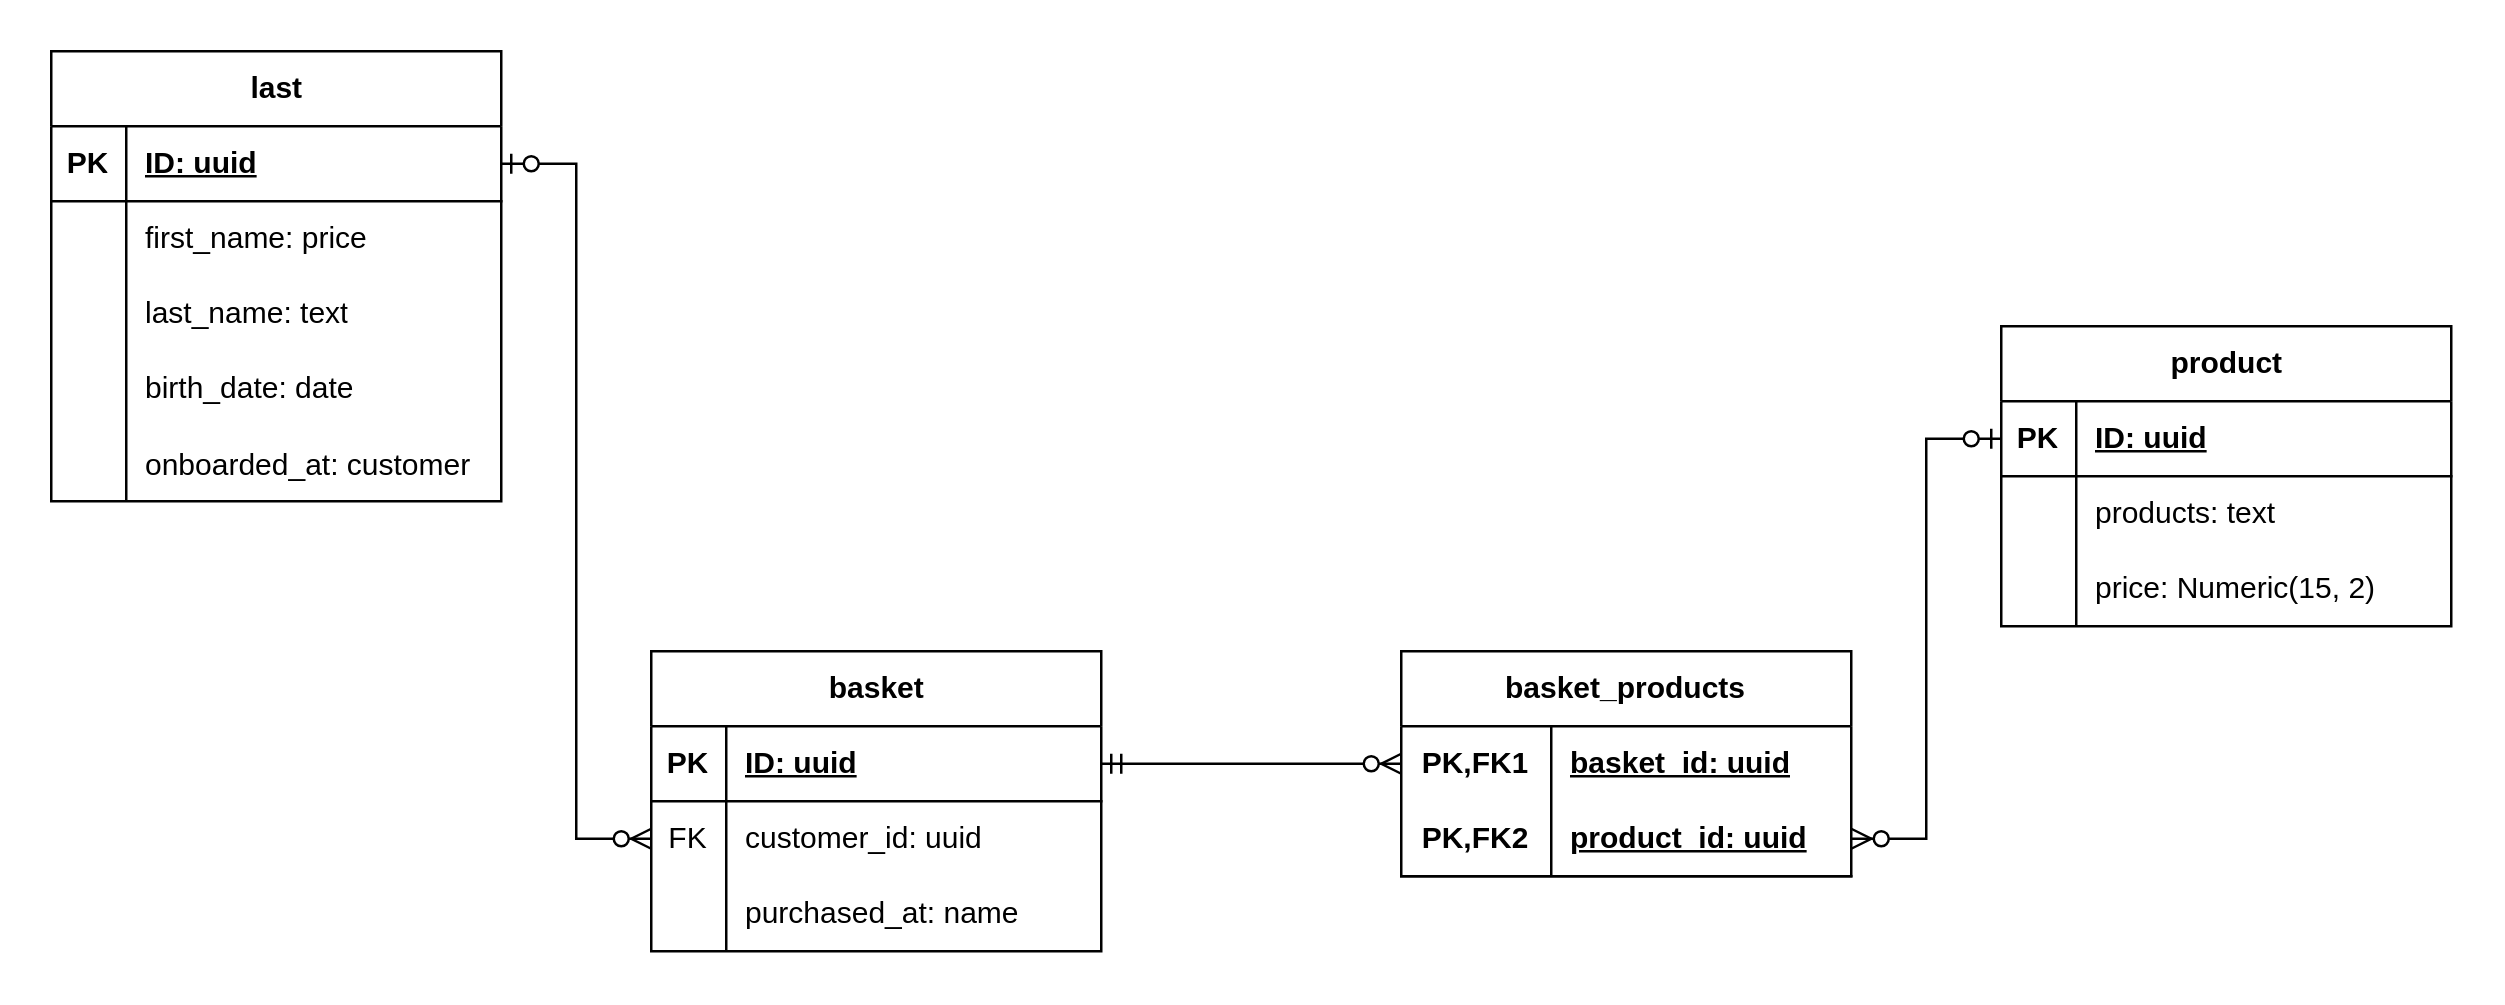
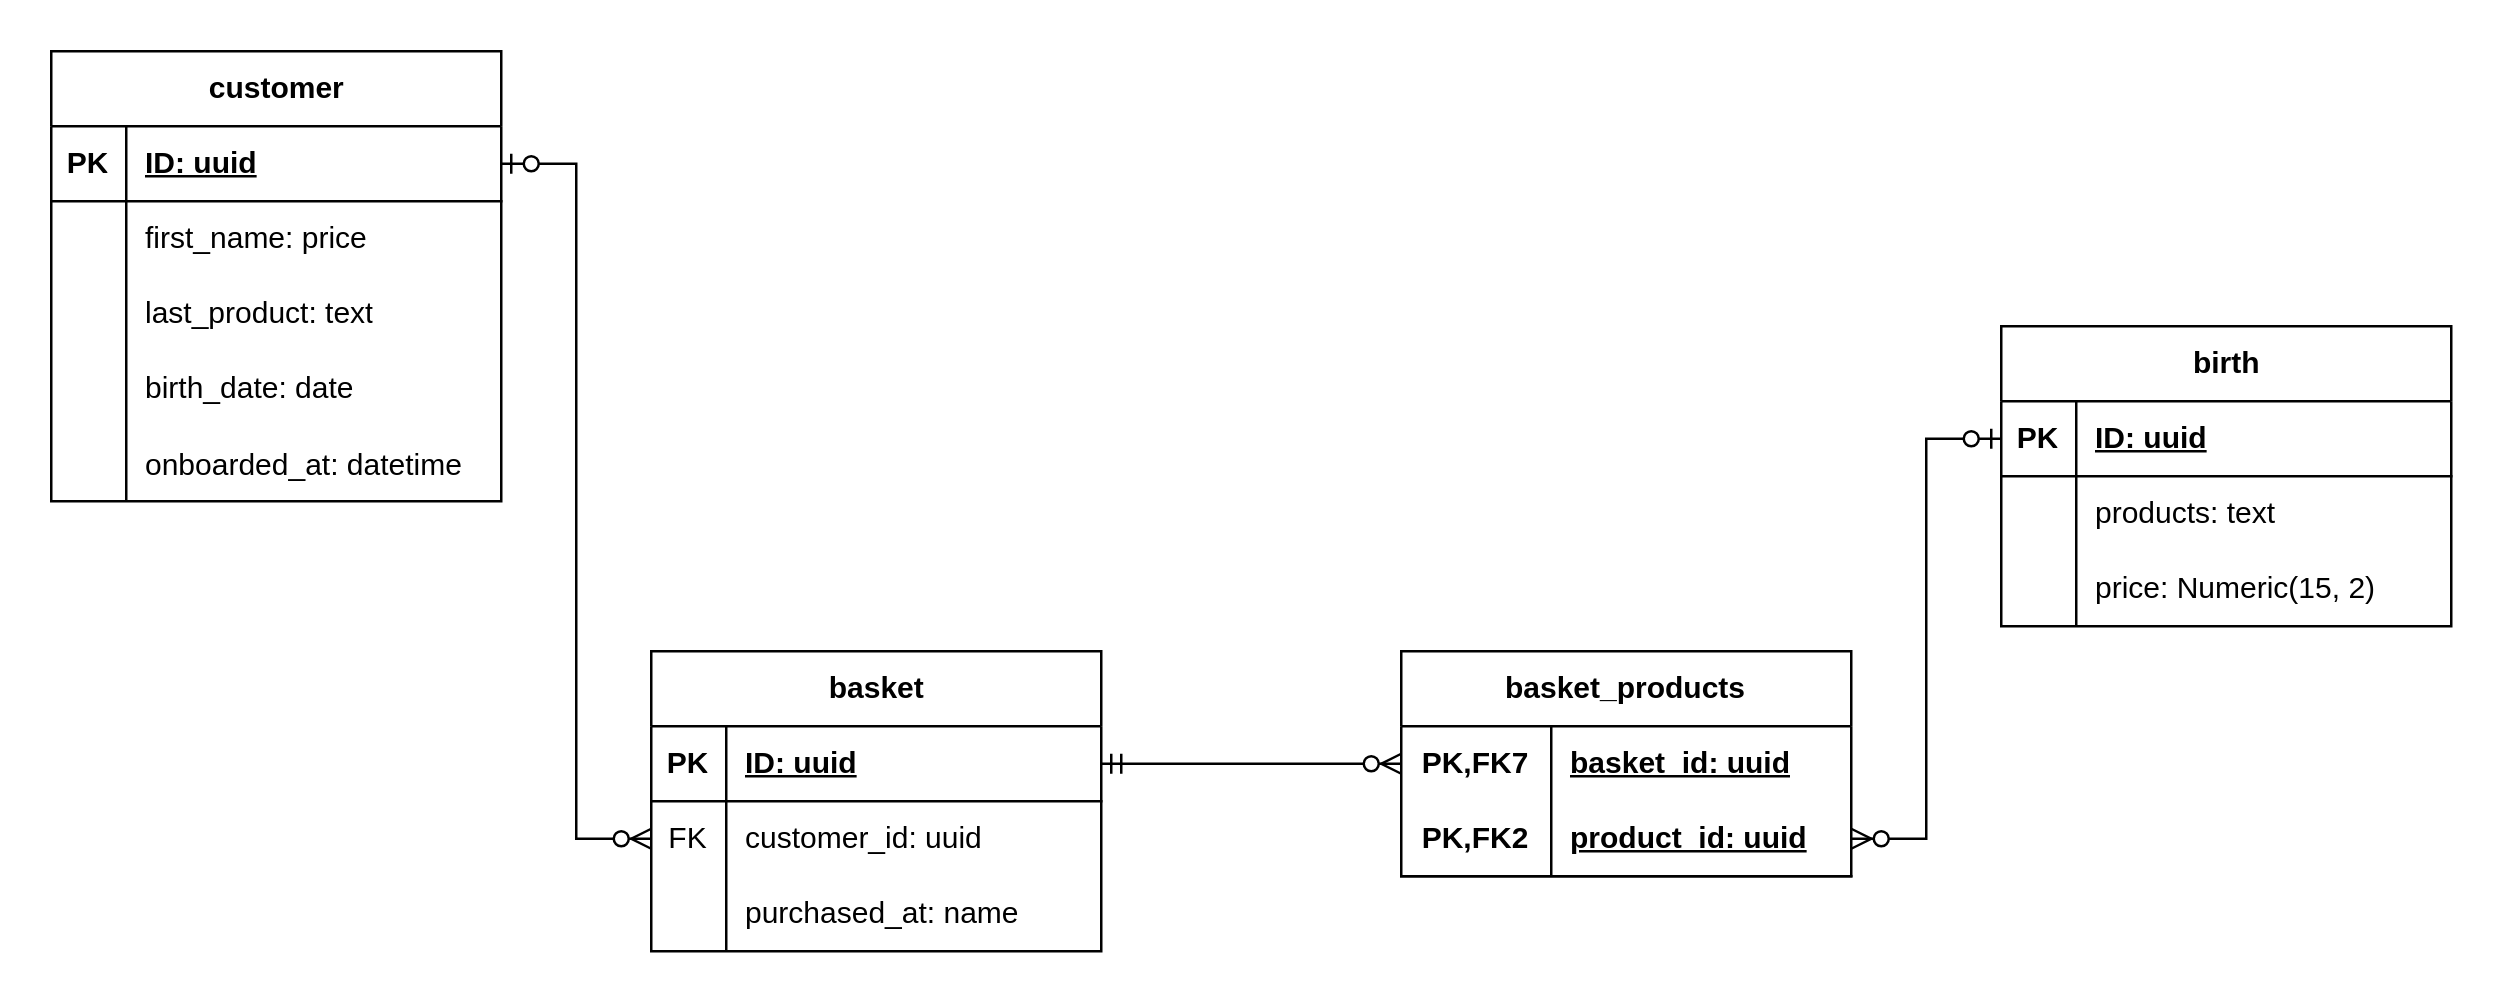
(278, 89) -> (278, 89)
(261, 314) -> (286, 314)
(2228, 364) -> (2228, 364)
(322, 465) -> (318, 465)
(1476, 764) -> (1476, 764)
